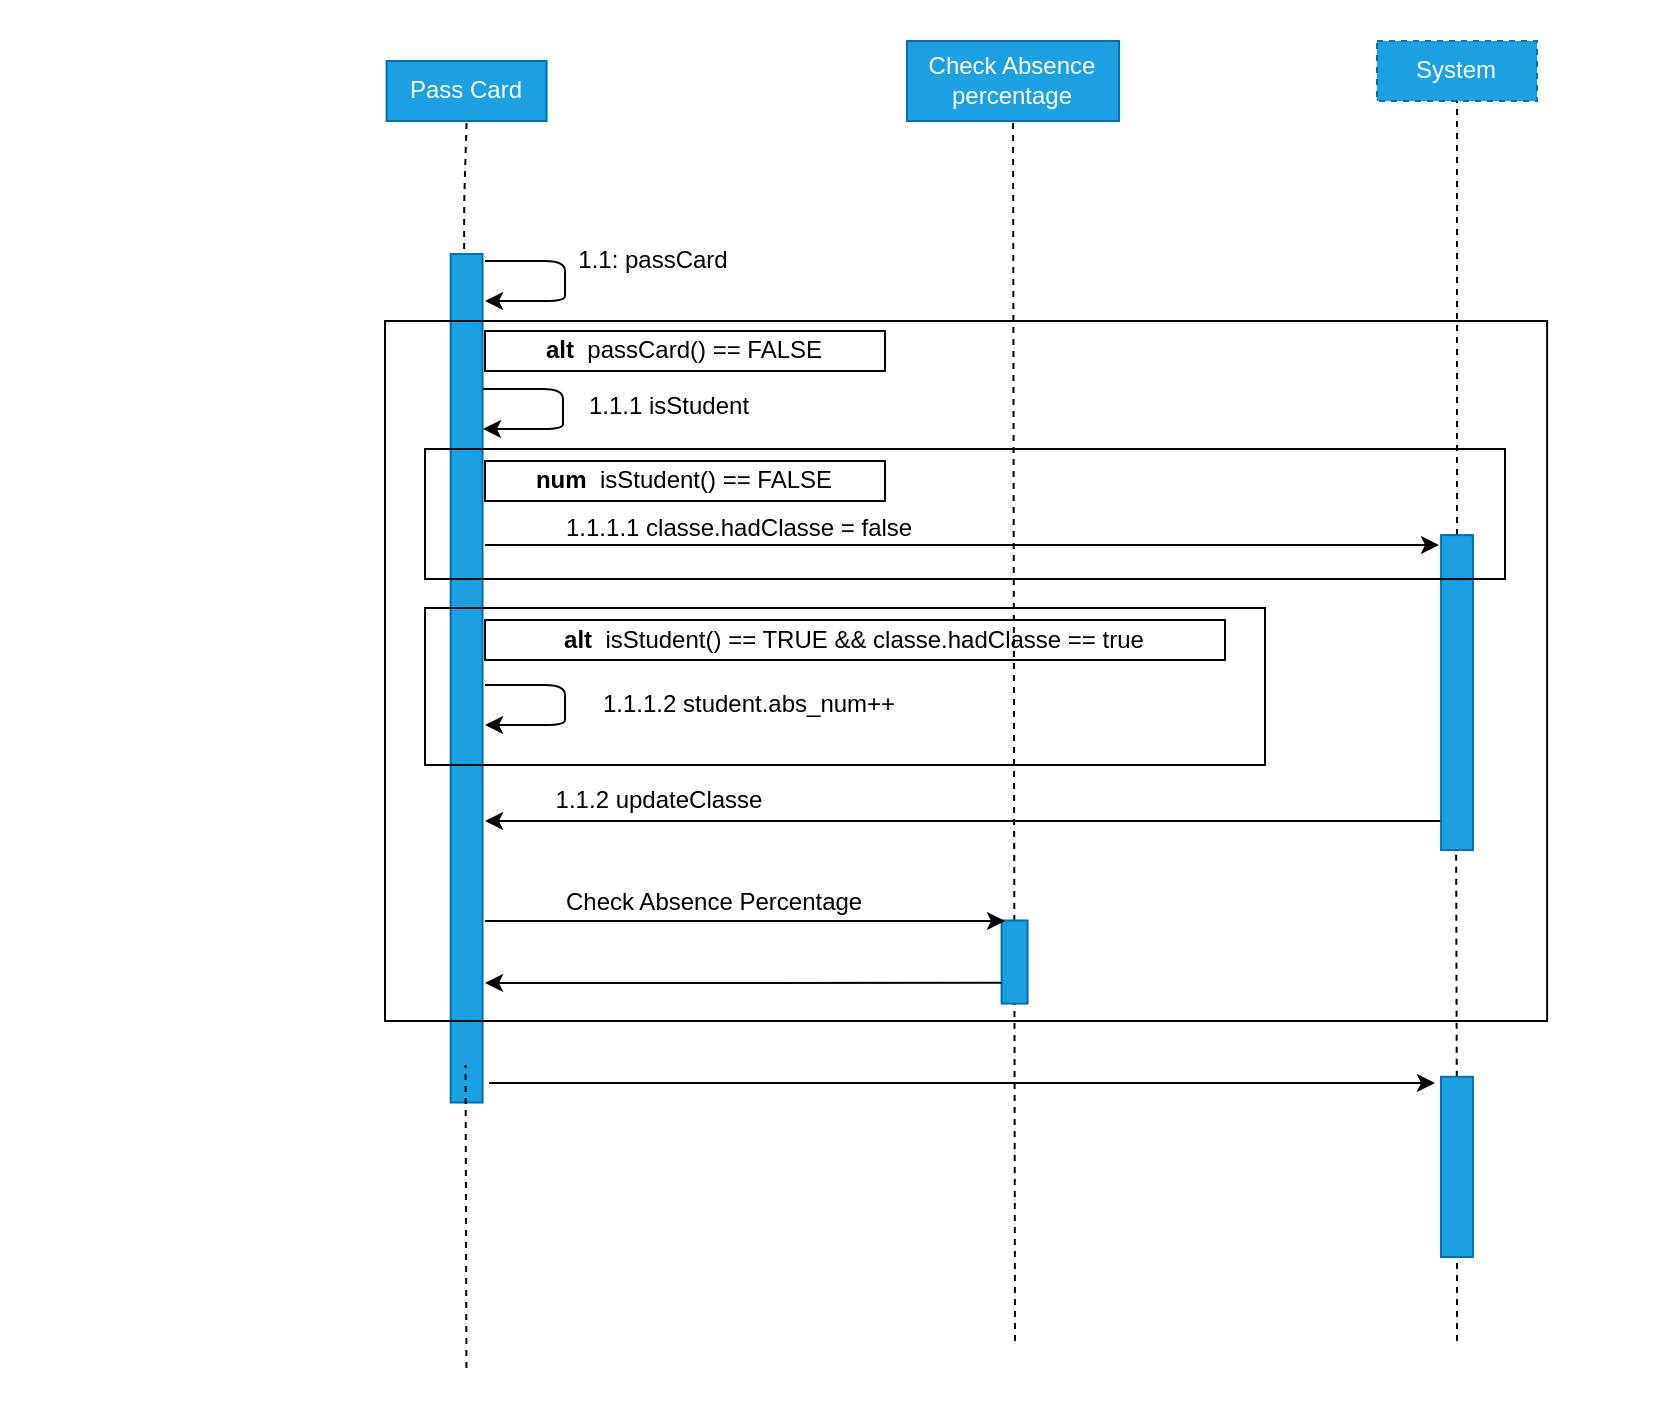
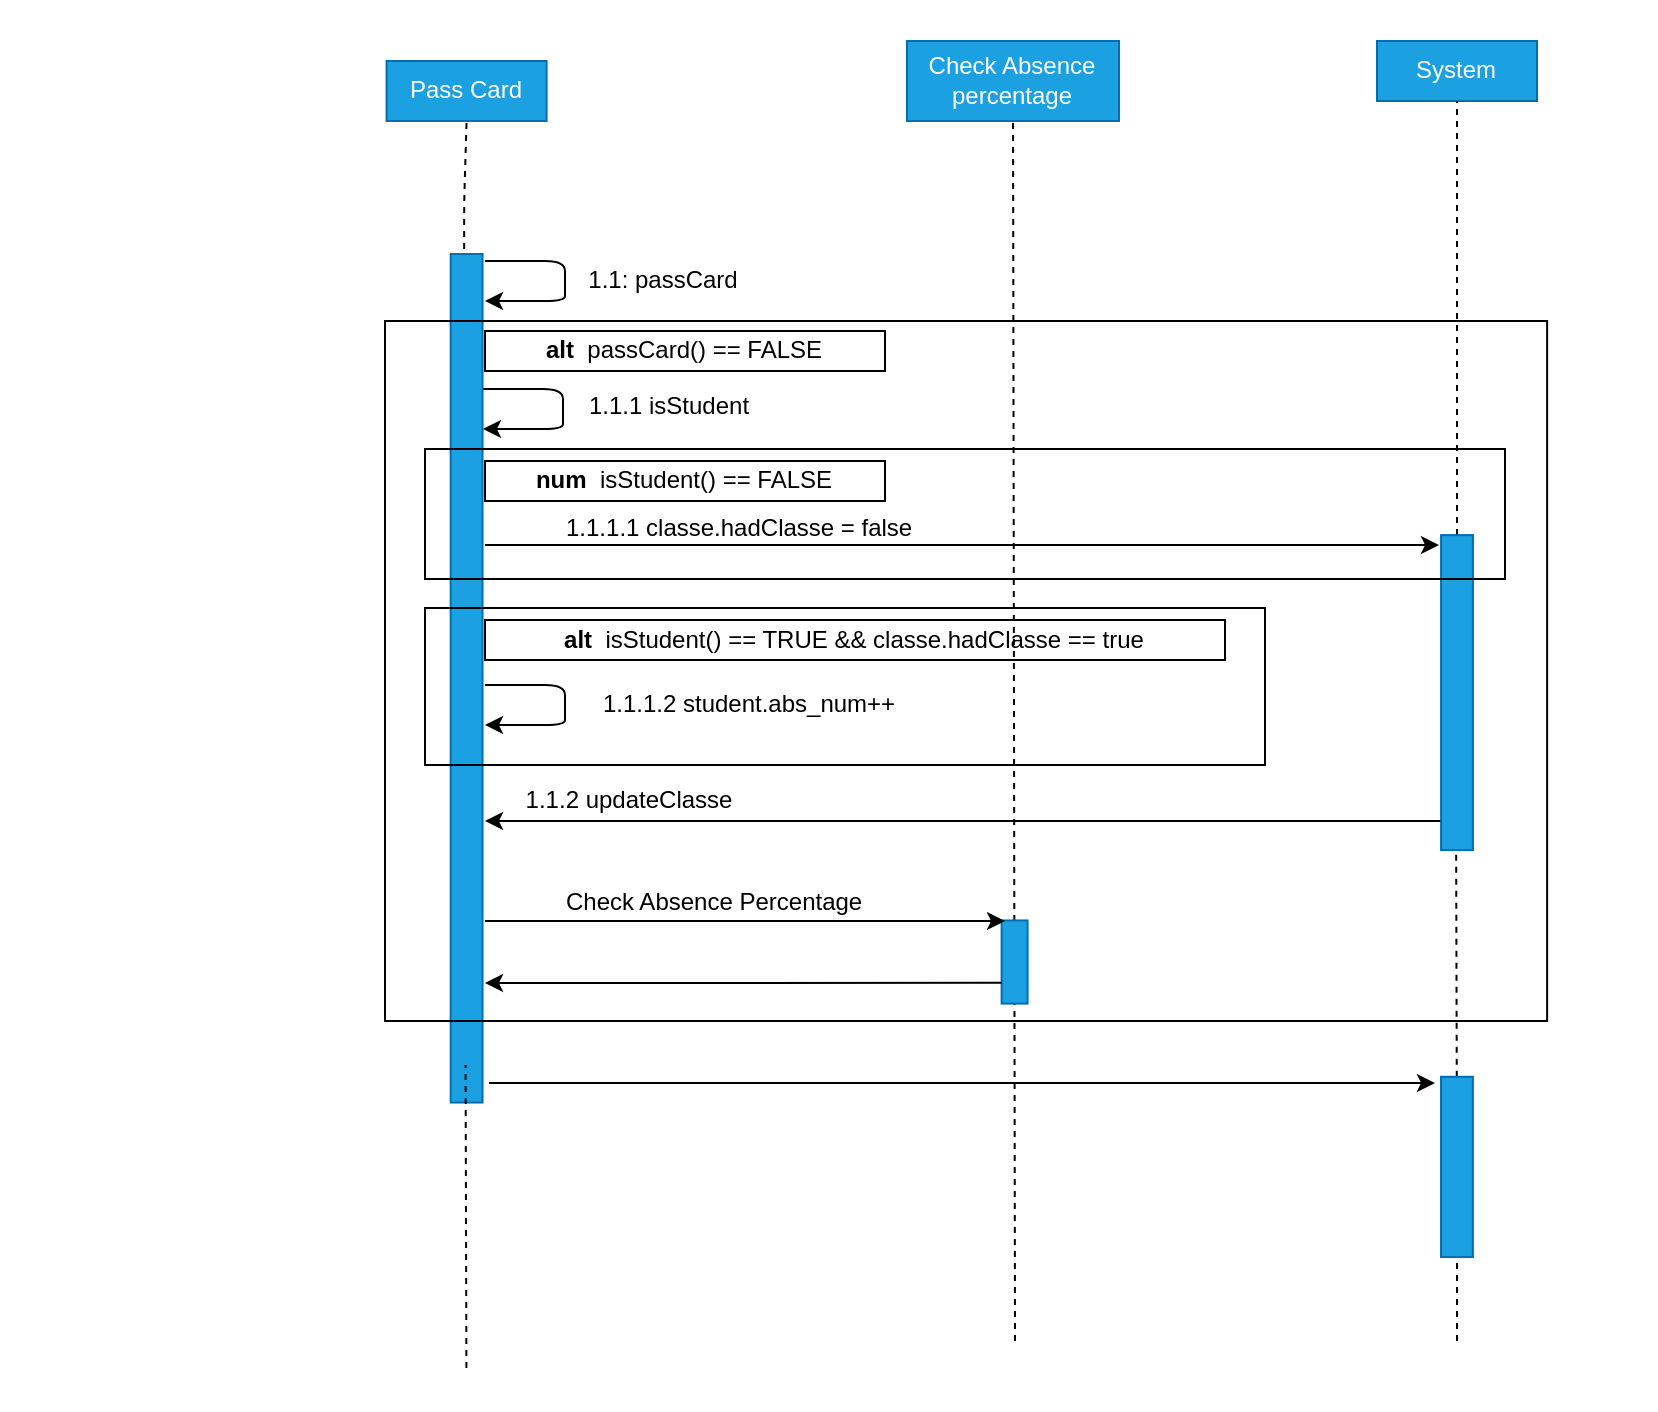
(1457, 71) -> (1457, 71)
(653, 261) -> (663, 281)
(659, 801) -> (629, 801)
